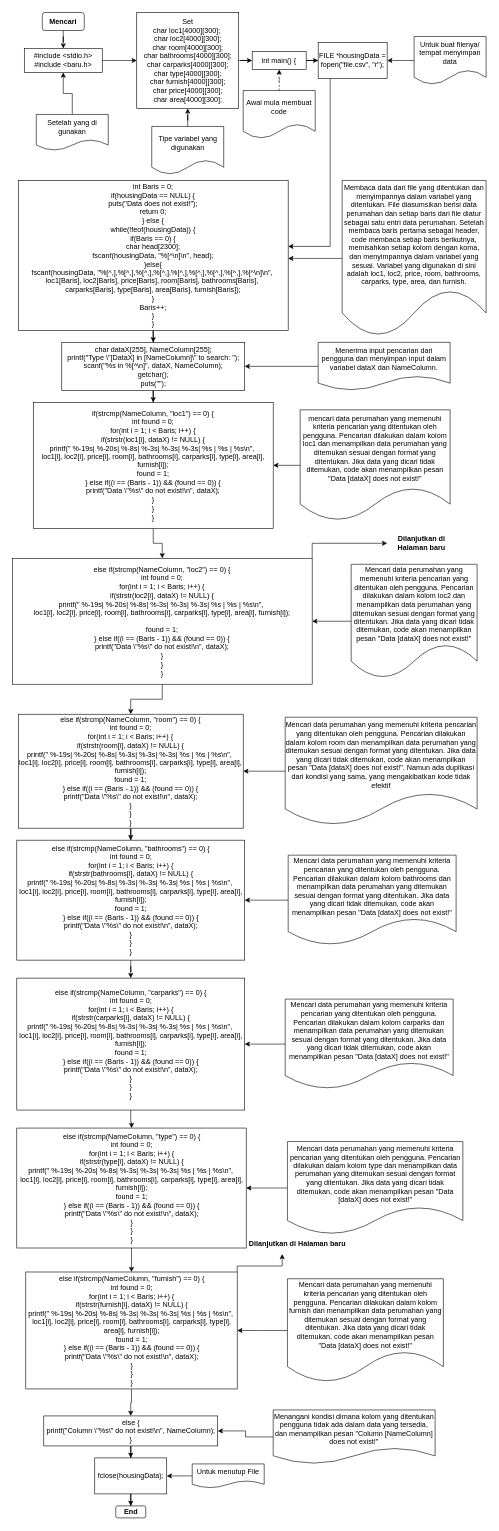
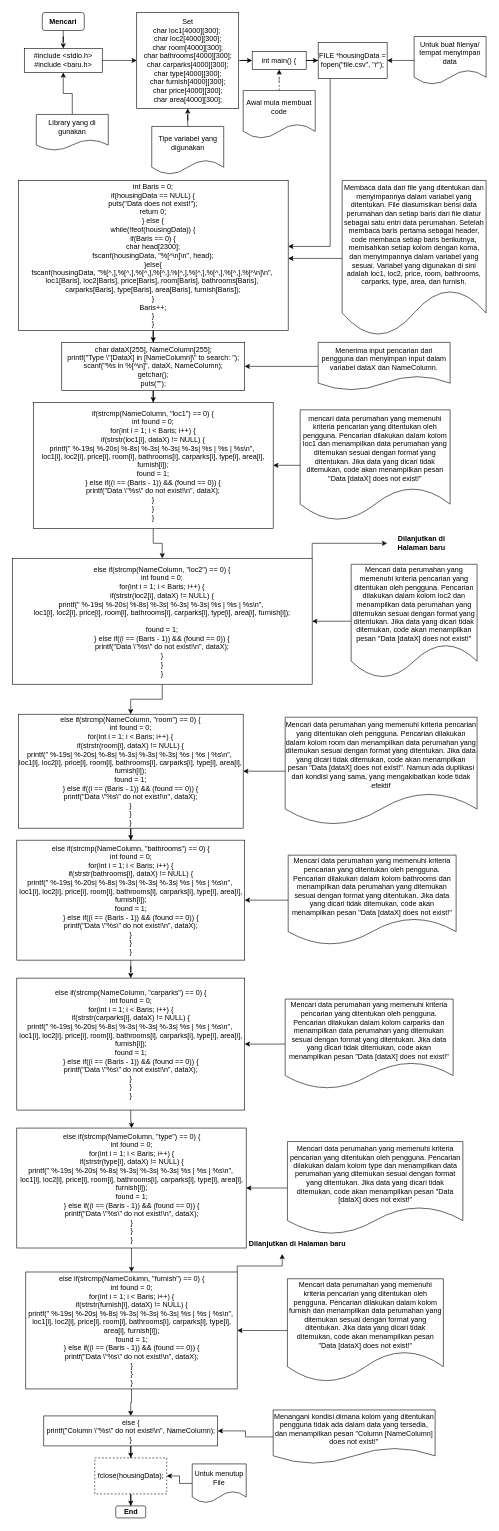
(72, 127) -> (72, 127)
(131, 1476) -> (131, 1476)
(228, 1476) -> (219, 1484)
